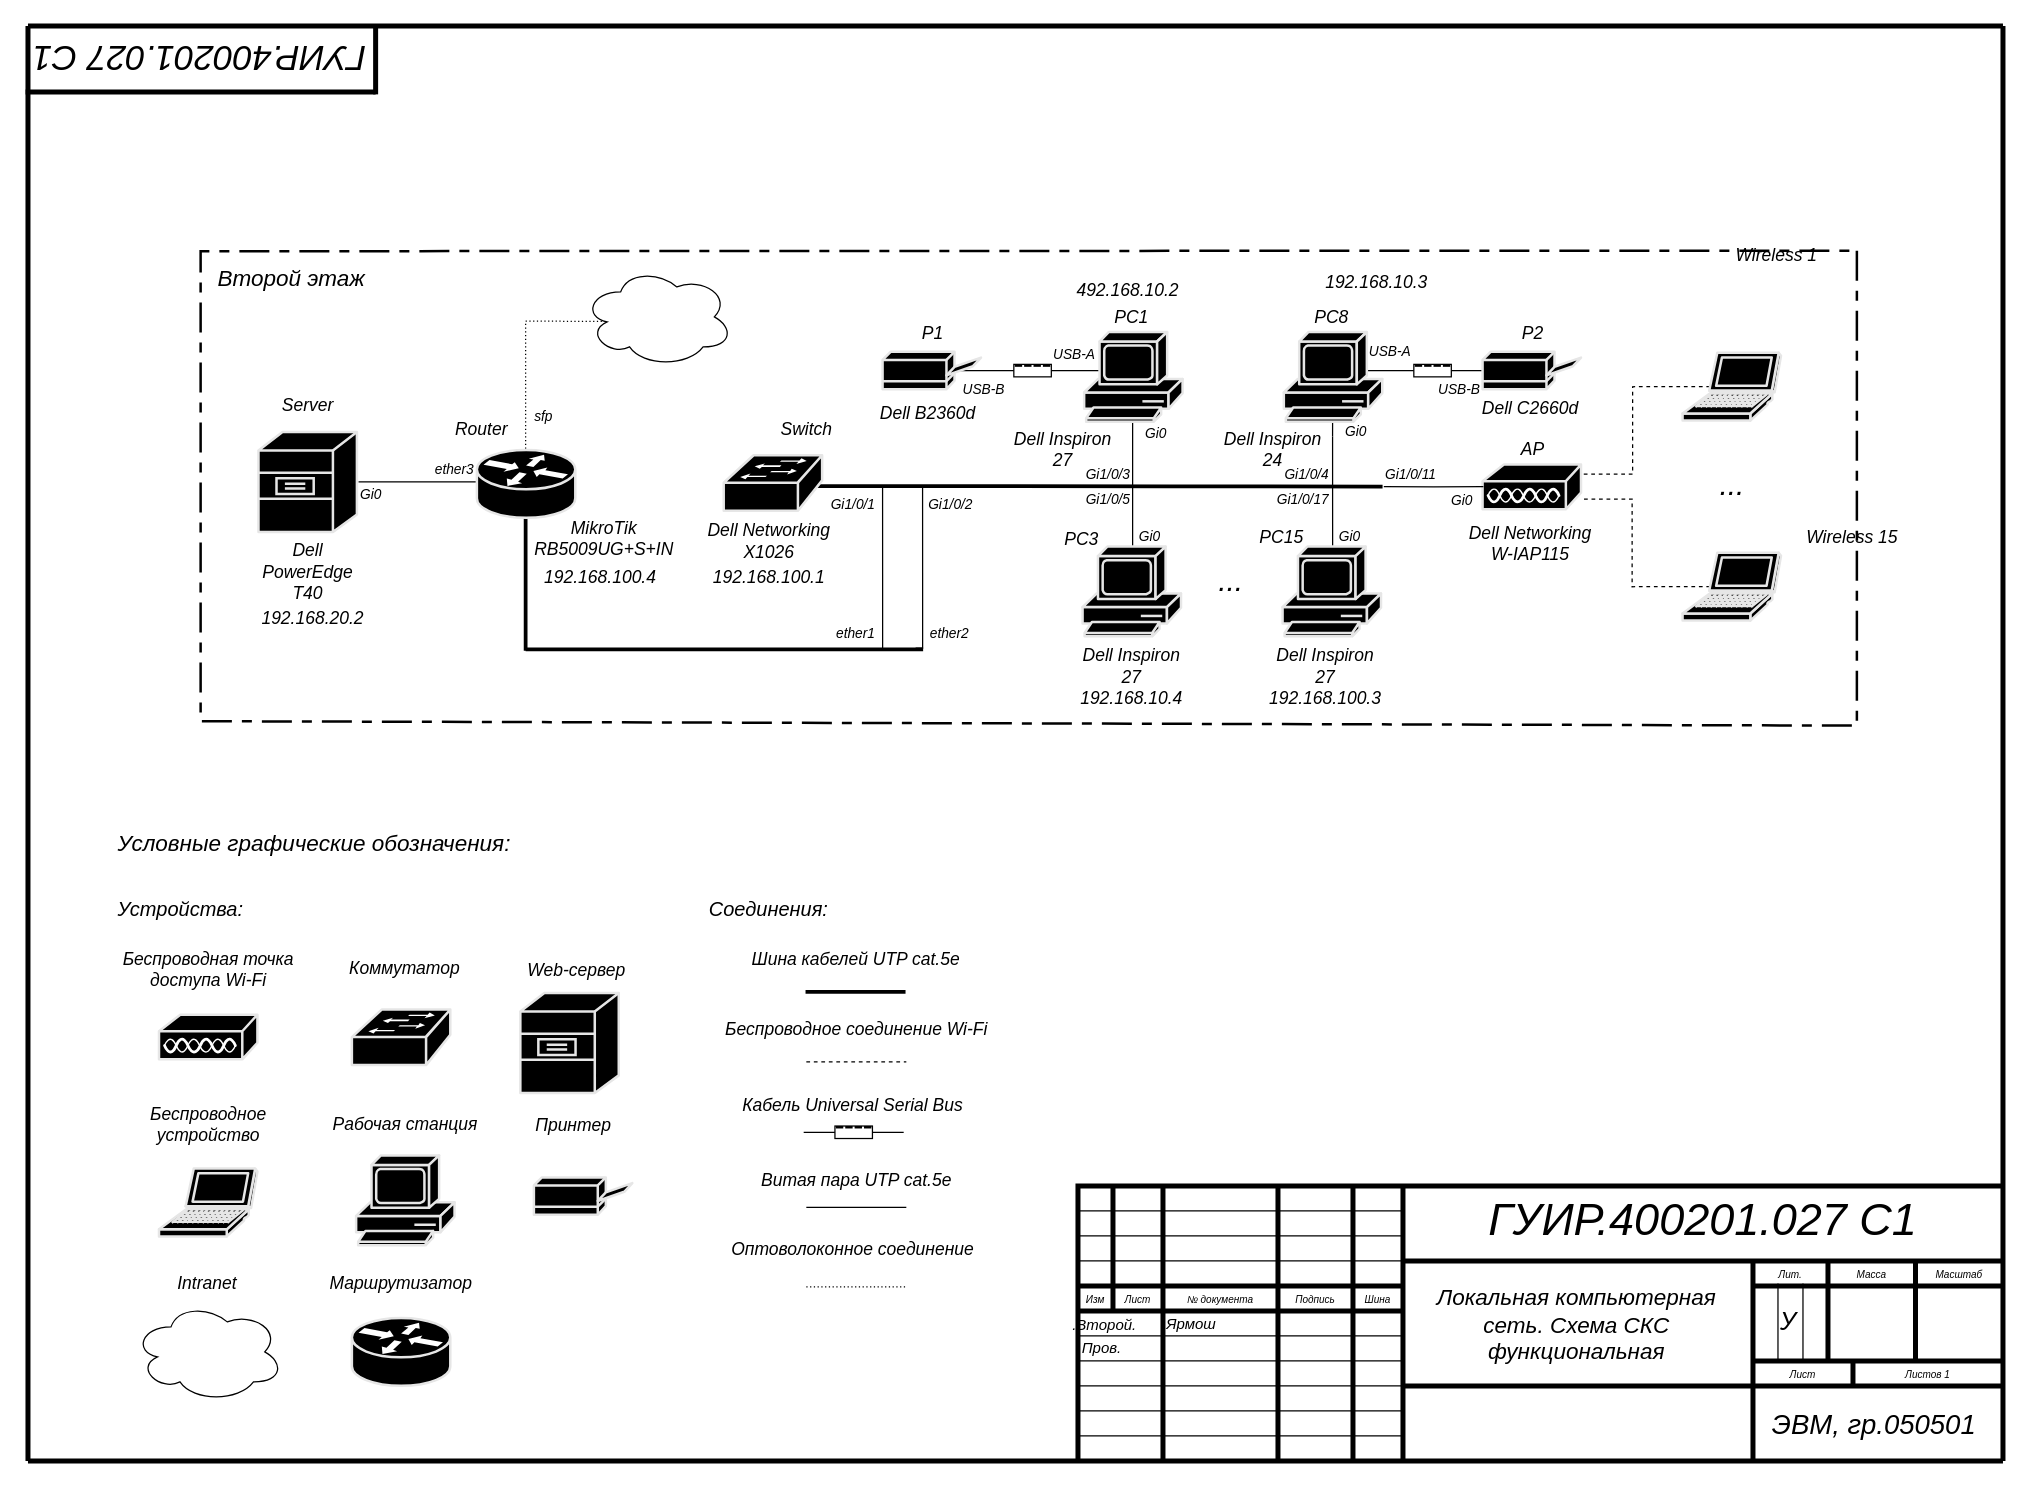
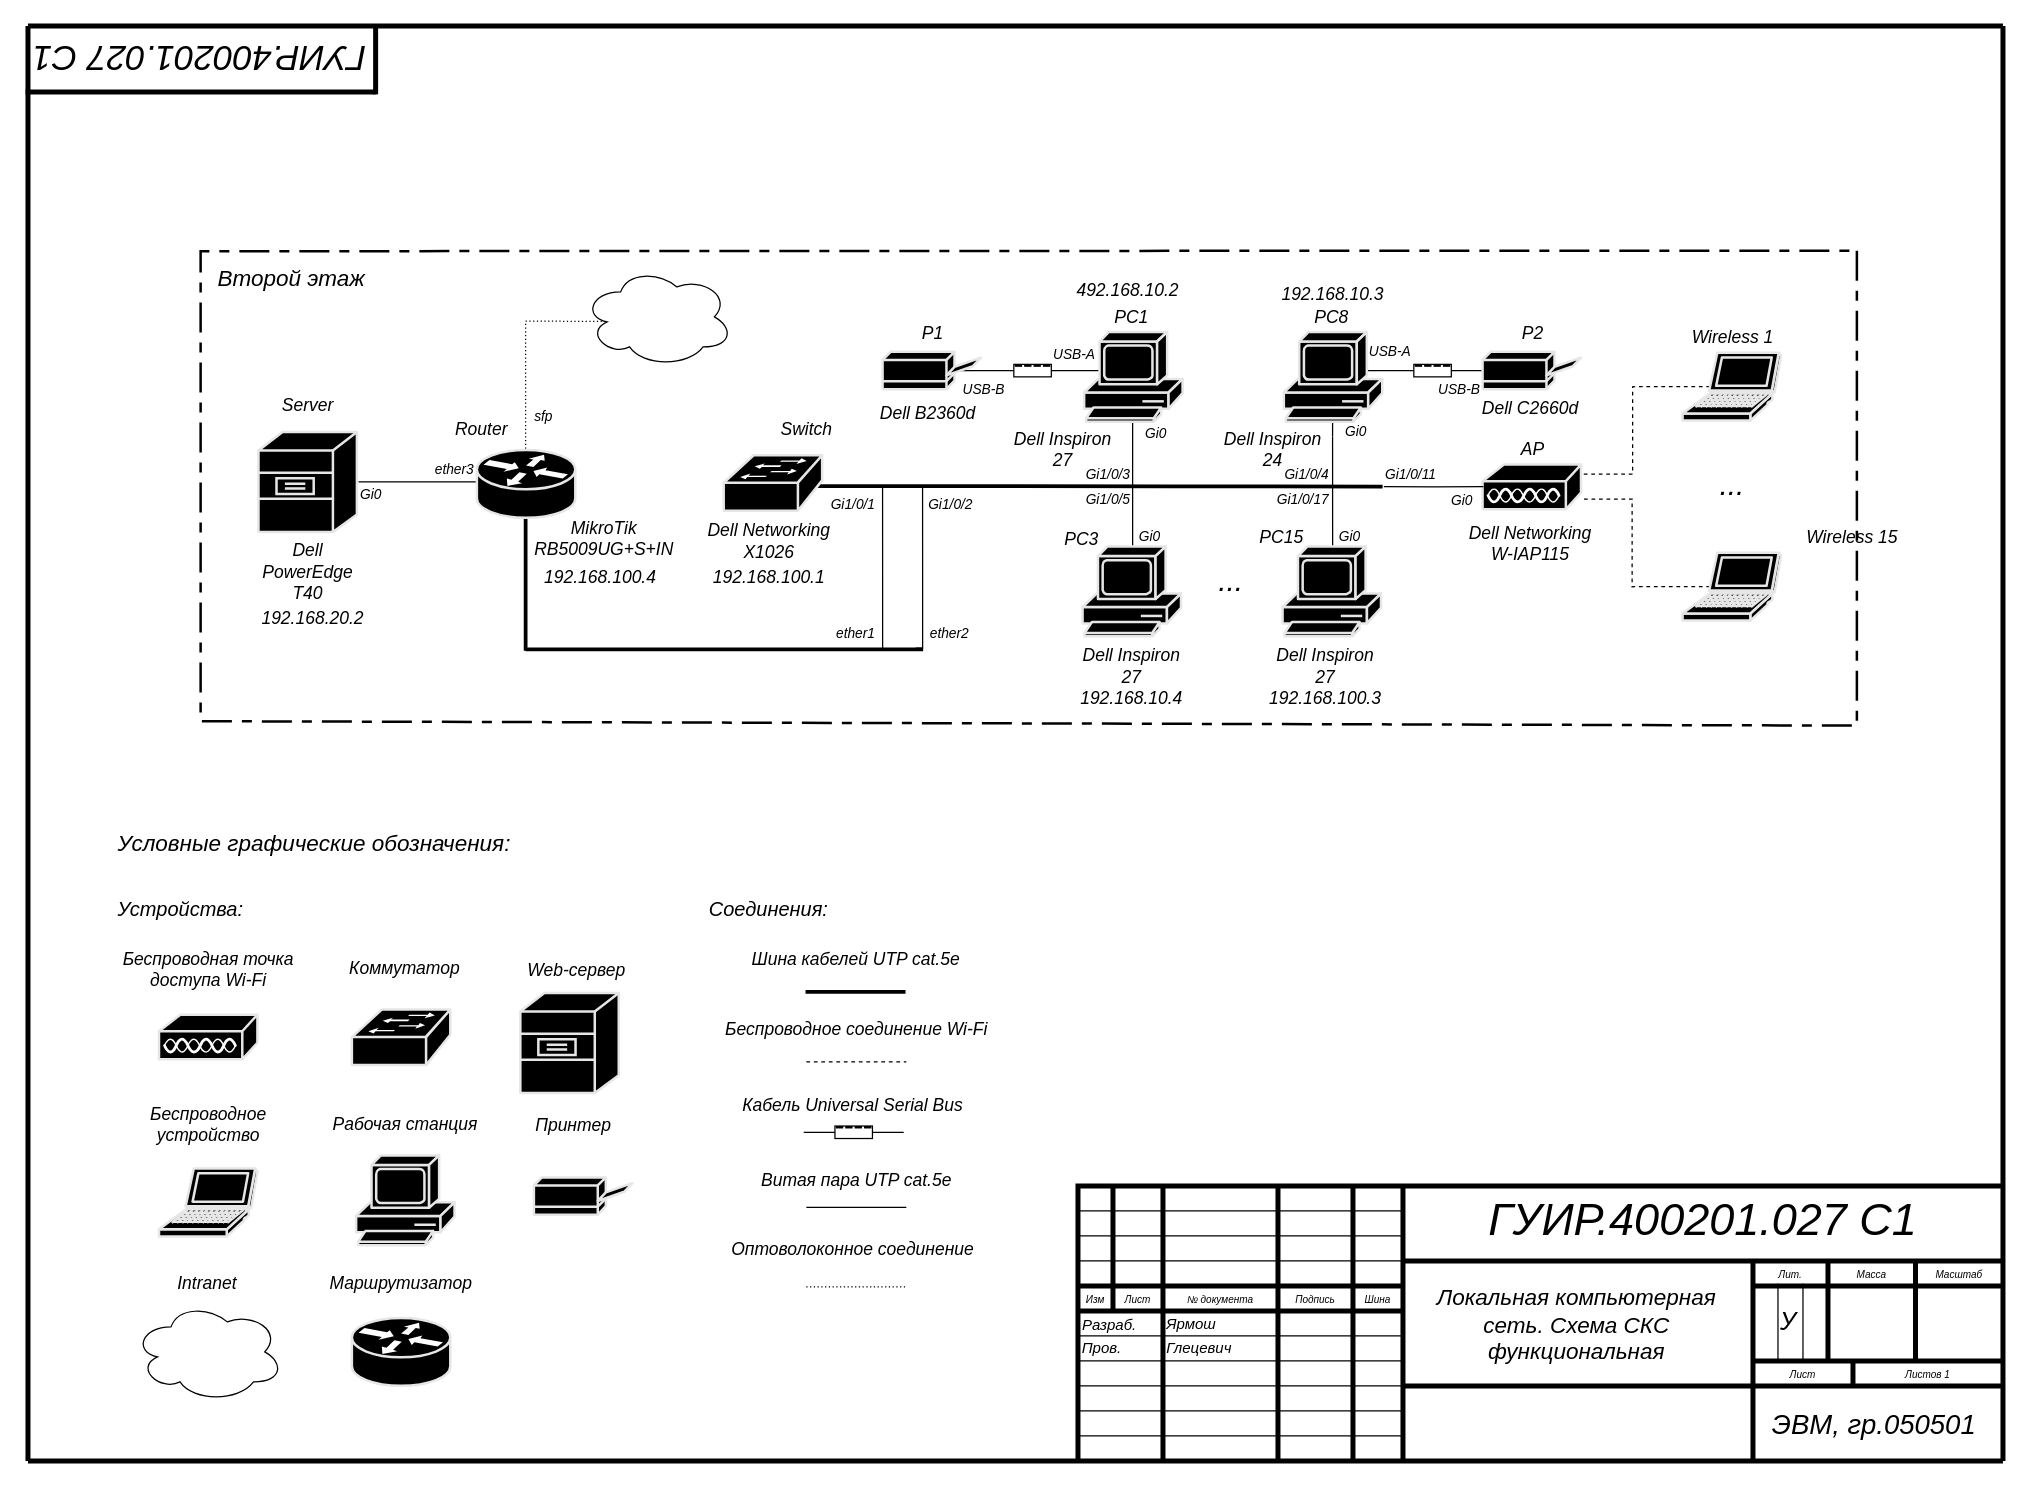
(1777, 255) -> (1733, 337)
(1377, 278) -> (1333, 291)
(1107, 1326) -> (1107, 1326)
none -> (1222, 1348)
